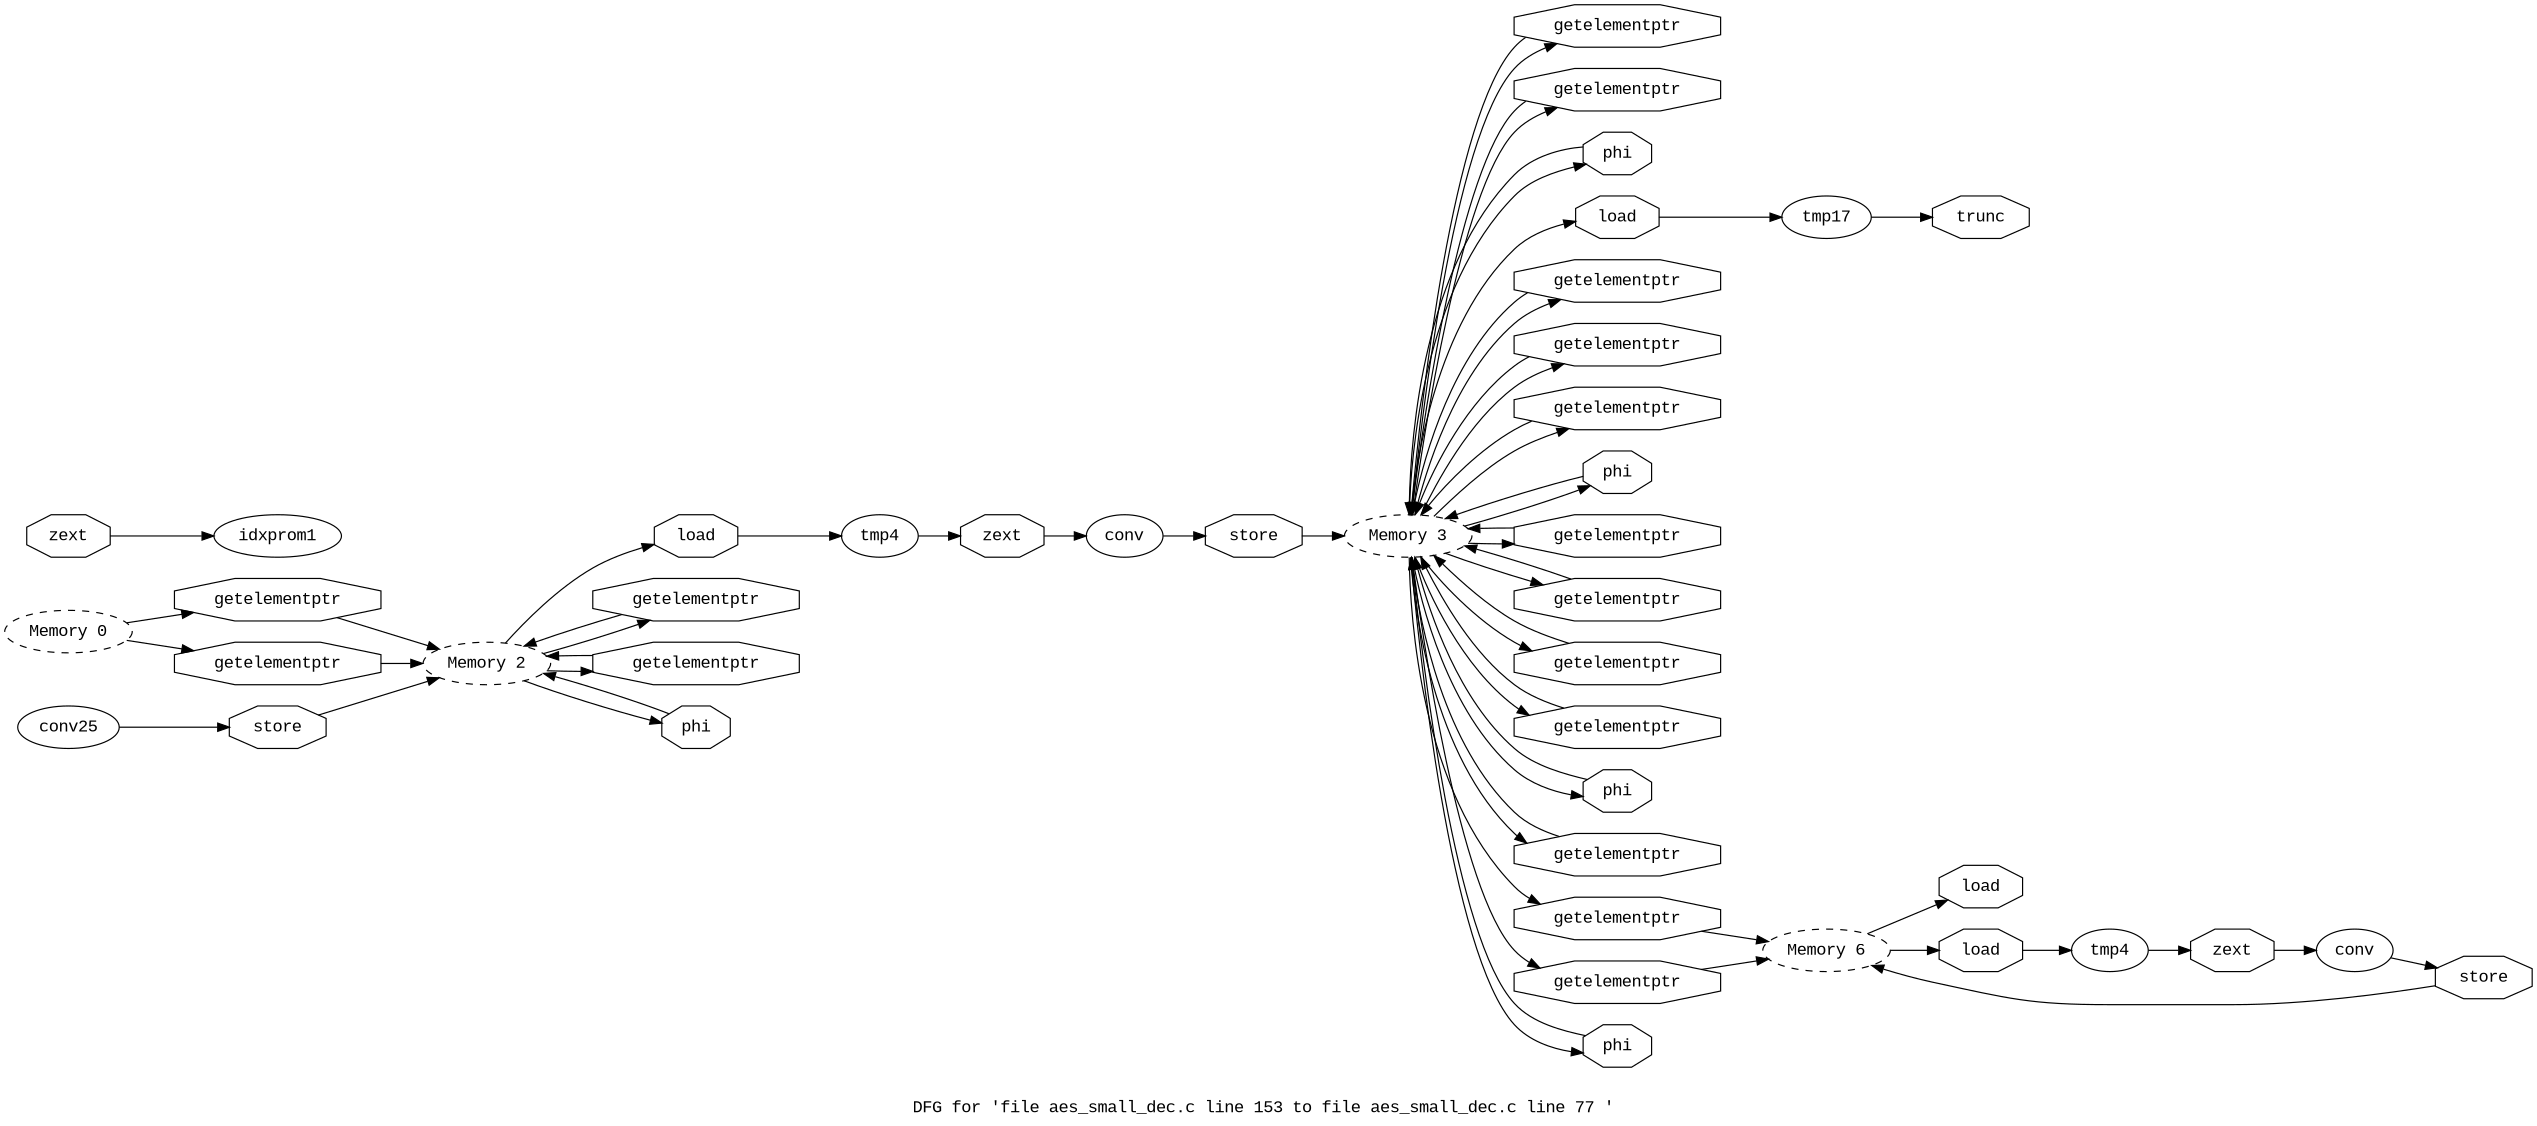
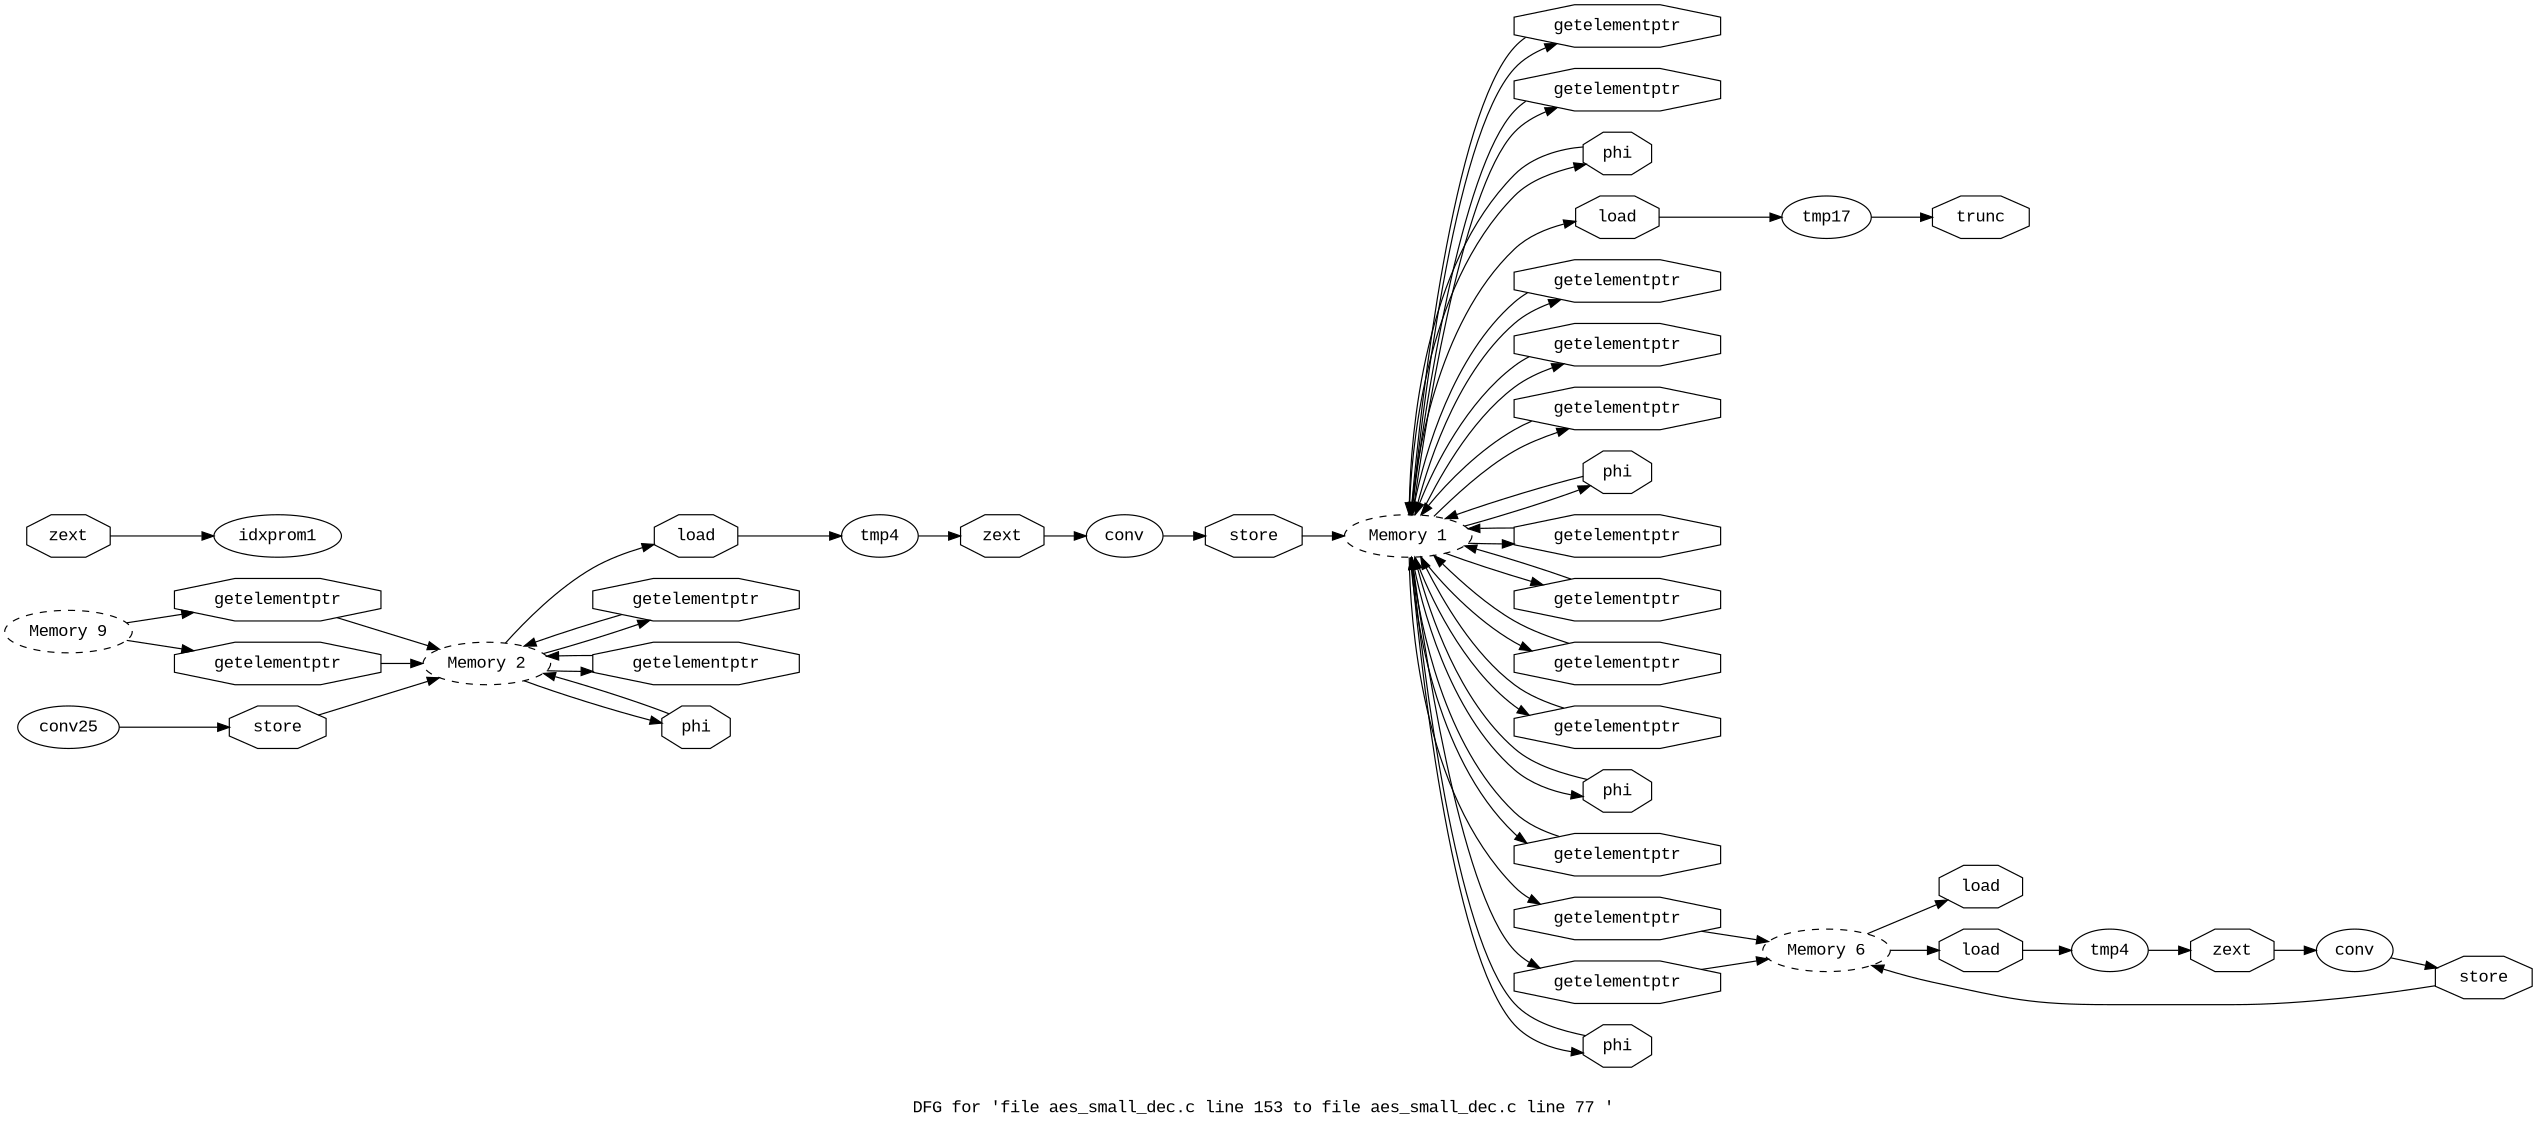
(1408, 536) -> (1408, 536)
(68, 632) -> (68, 632)
